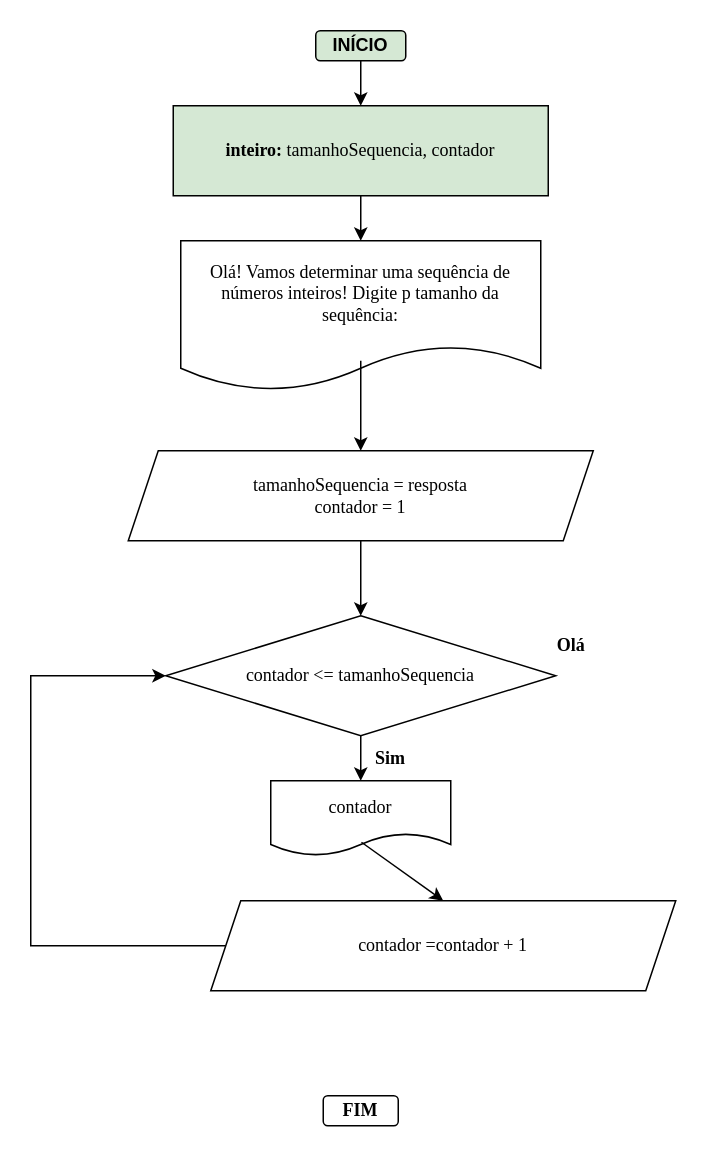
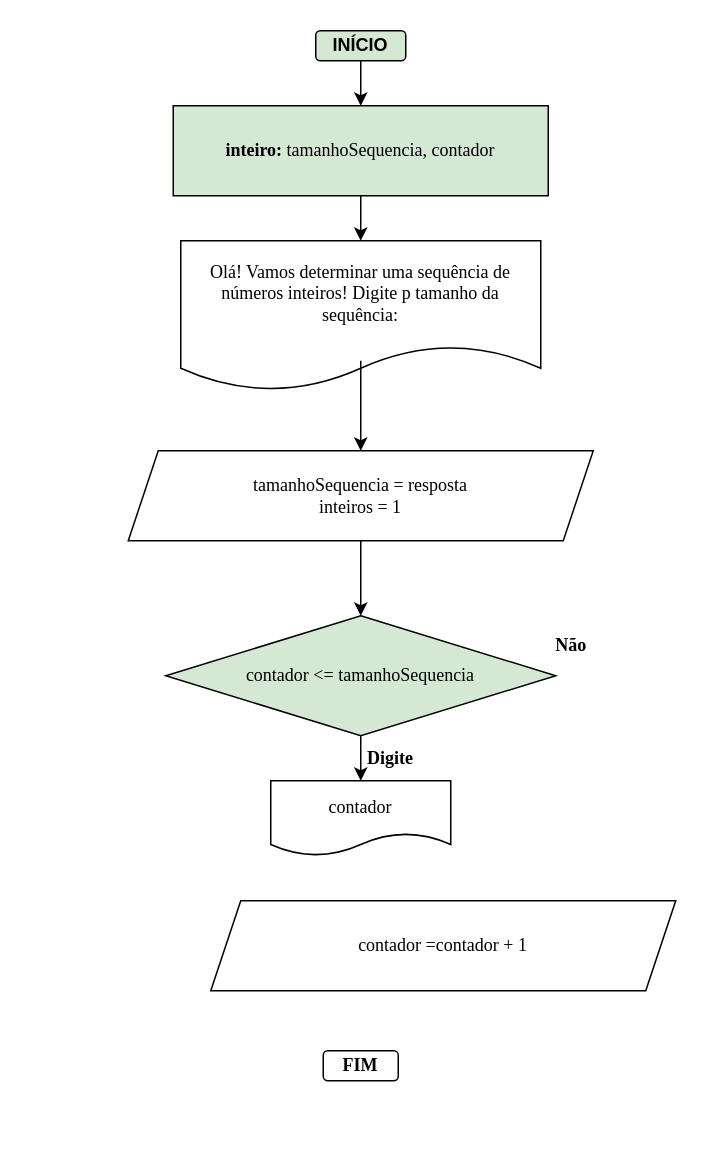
(361, 496) -> (361, 496)
(572, 646) -> (572, 646)
(361, 676) -> (361, 676)
(391, 758) -> (391, 758)
(31, 846) -> none
(398, 868) -> none
(361, 1111) -> (361, 1066)
